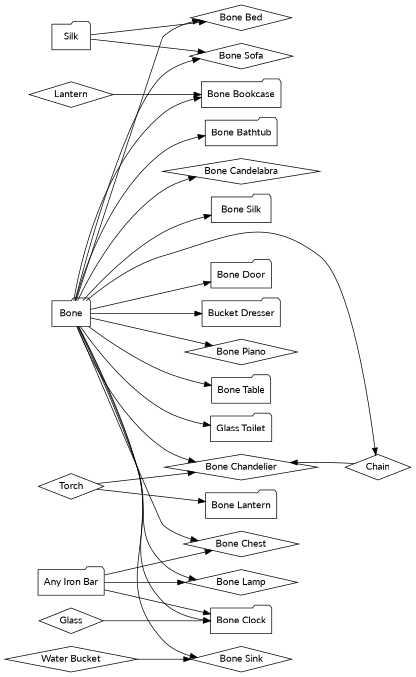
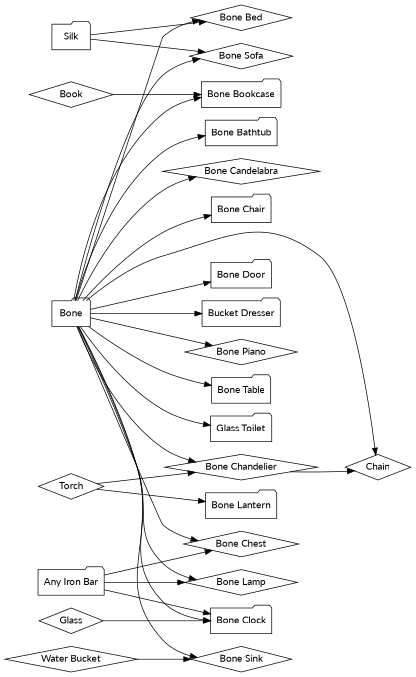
(71, 95) -> (71, 95)
(241, 210) -> (241, 210)
(326, 463) -> (319, 472)
